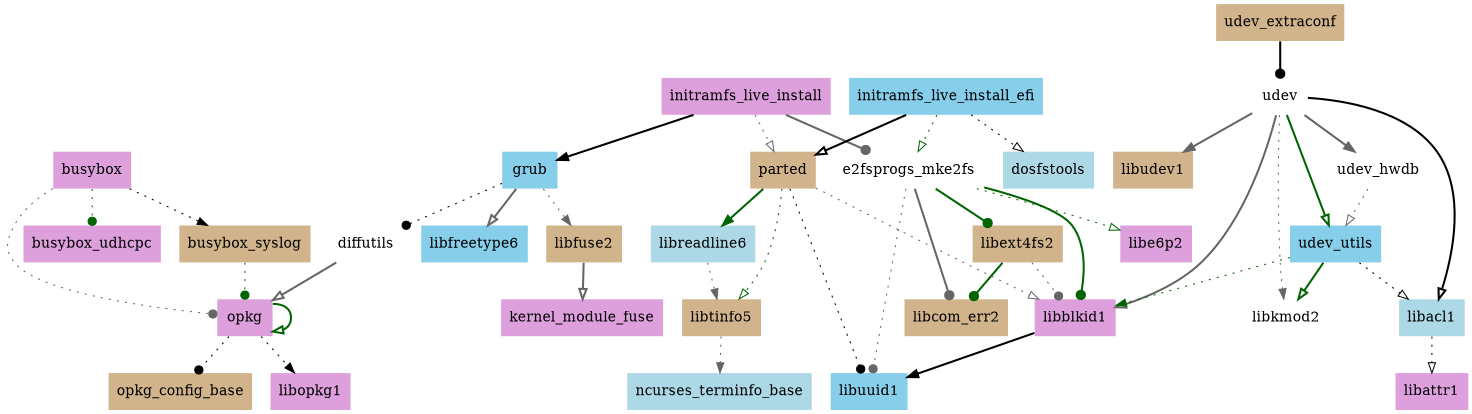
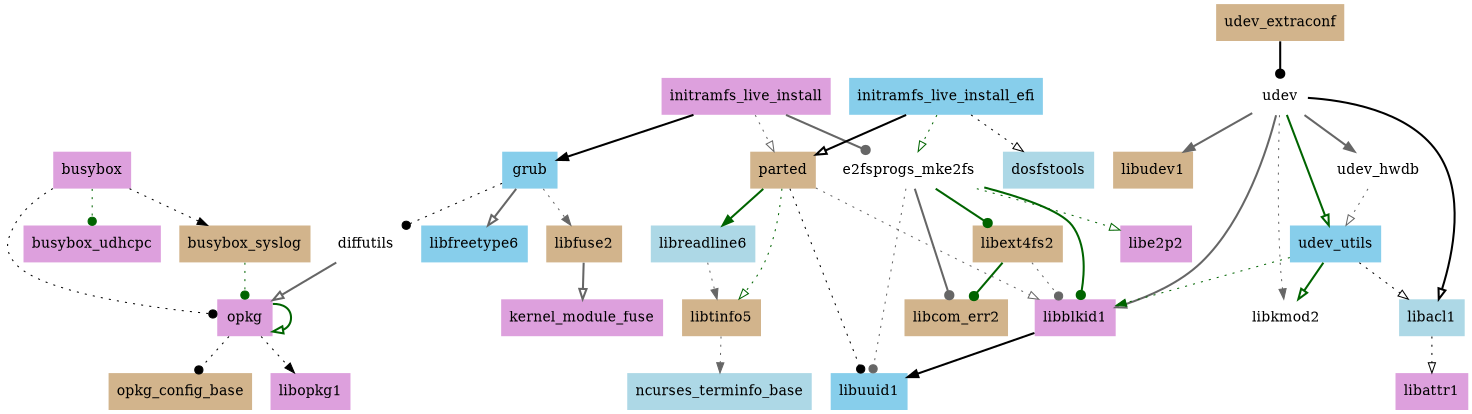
(1156, 244) -> (1156, 244)
(62, 288) -> (62, 288)
